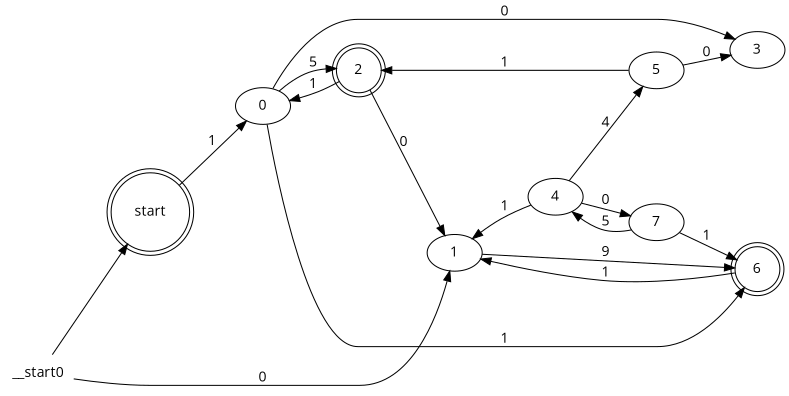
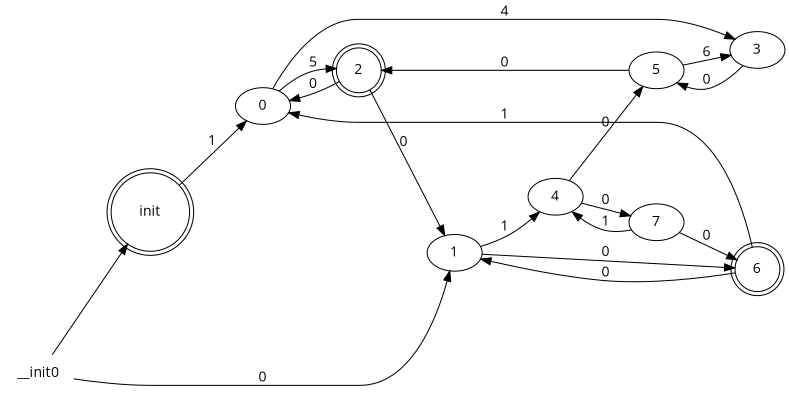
(505, 12) -> (505, 12)
(707, 53) -> (707, 53)
(505, 63) -> (505, 63)
(313, 84) -> (313, 84)
none -> (717, 85)
(606, 123) -> (606, 123)
(150, 212) -> (150, 212)
(505, 217) -> (508, 236)
(606, 222) -> (606, 222)
(707, 236) -> (707, 236)
(606, 252) -> (606, 252)
(606, 273) -> (606, 273)
(433, 347) -> (562, 122)
(39, 373) -> (39, 373)
